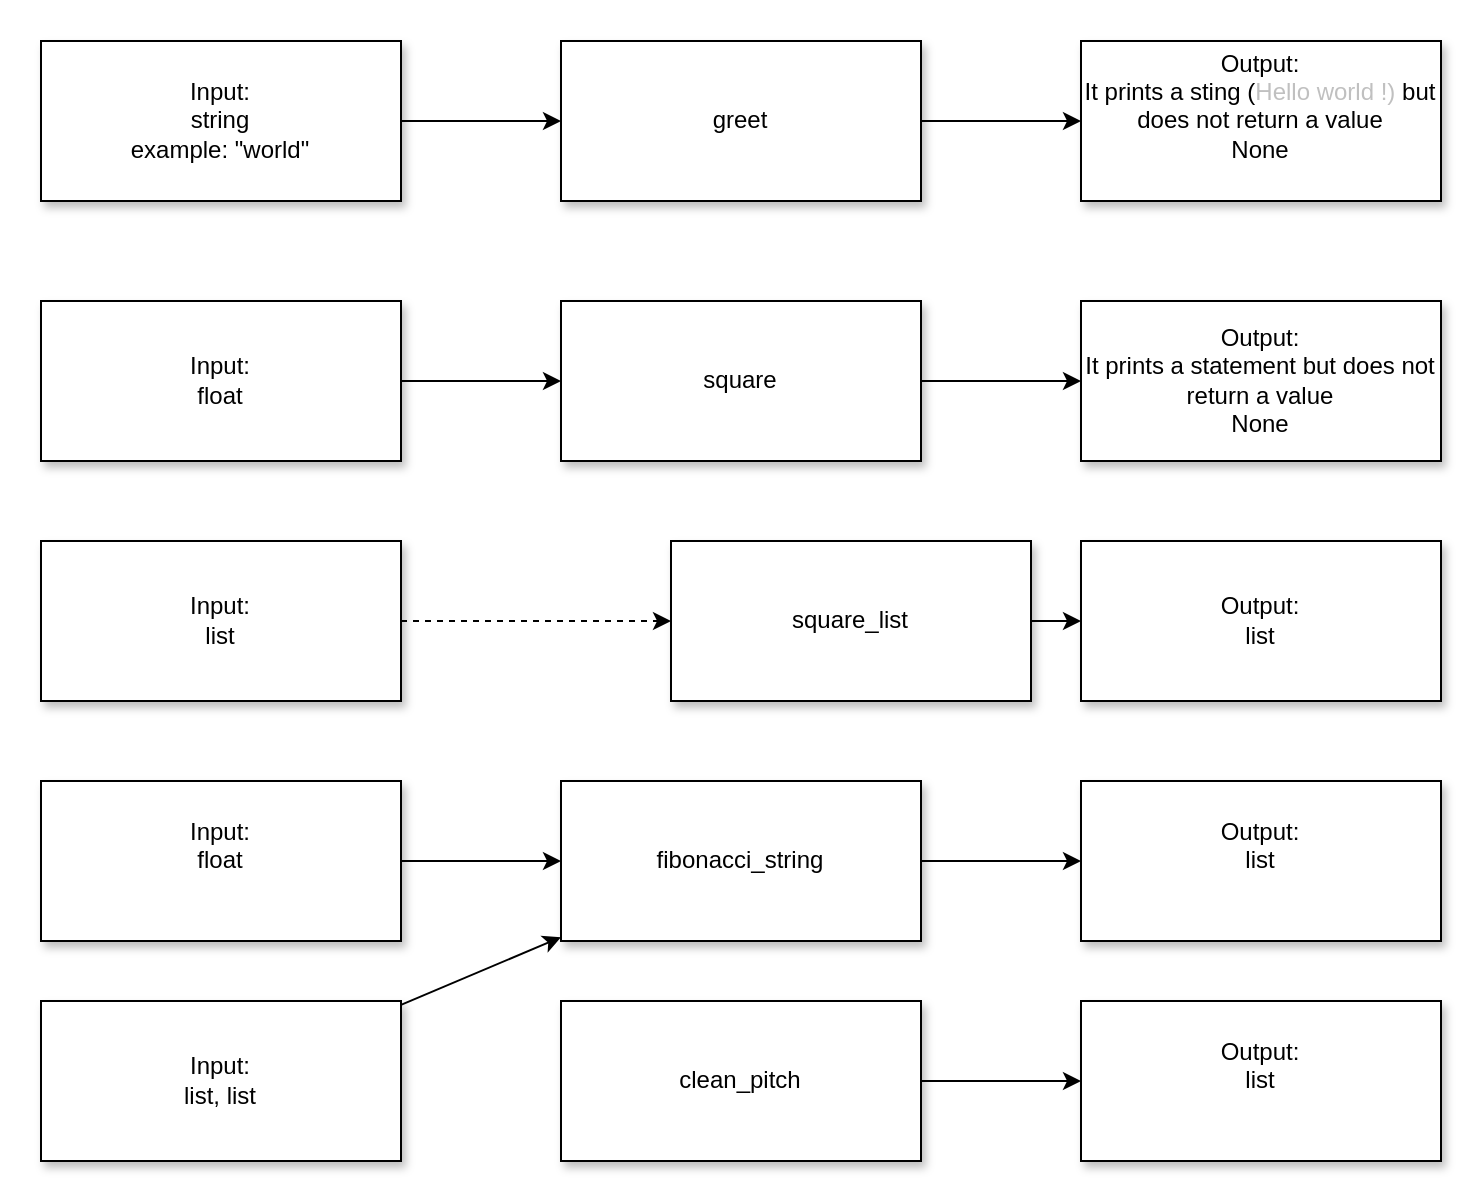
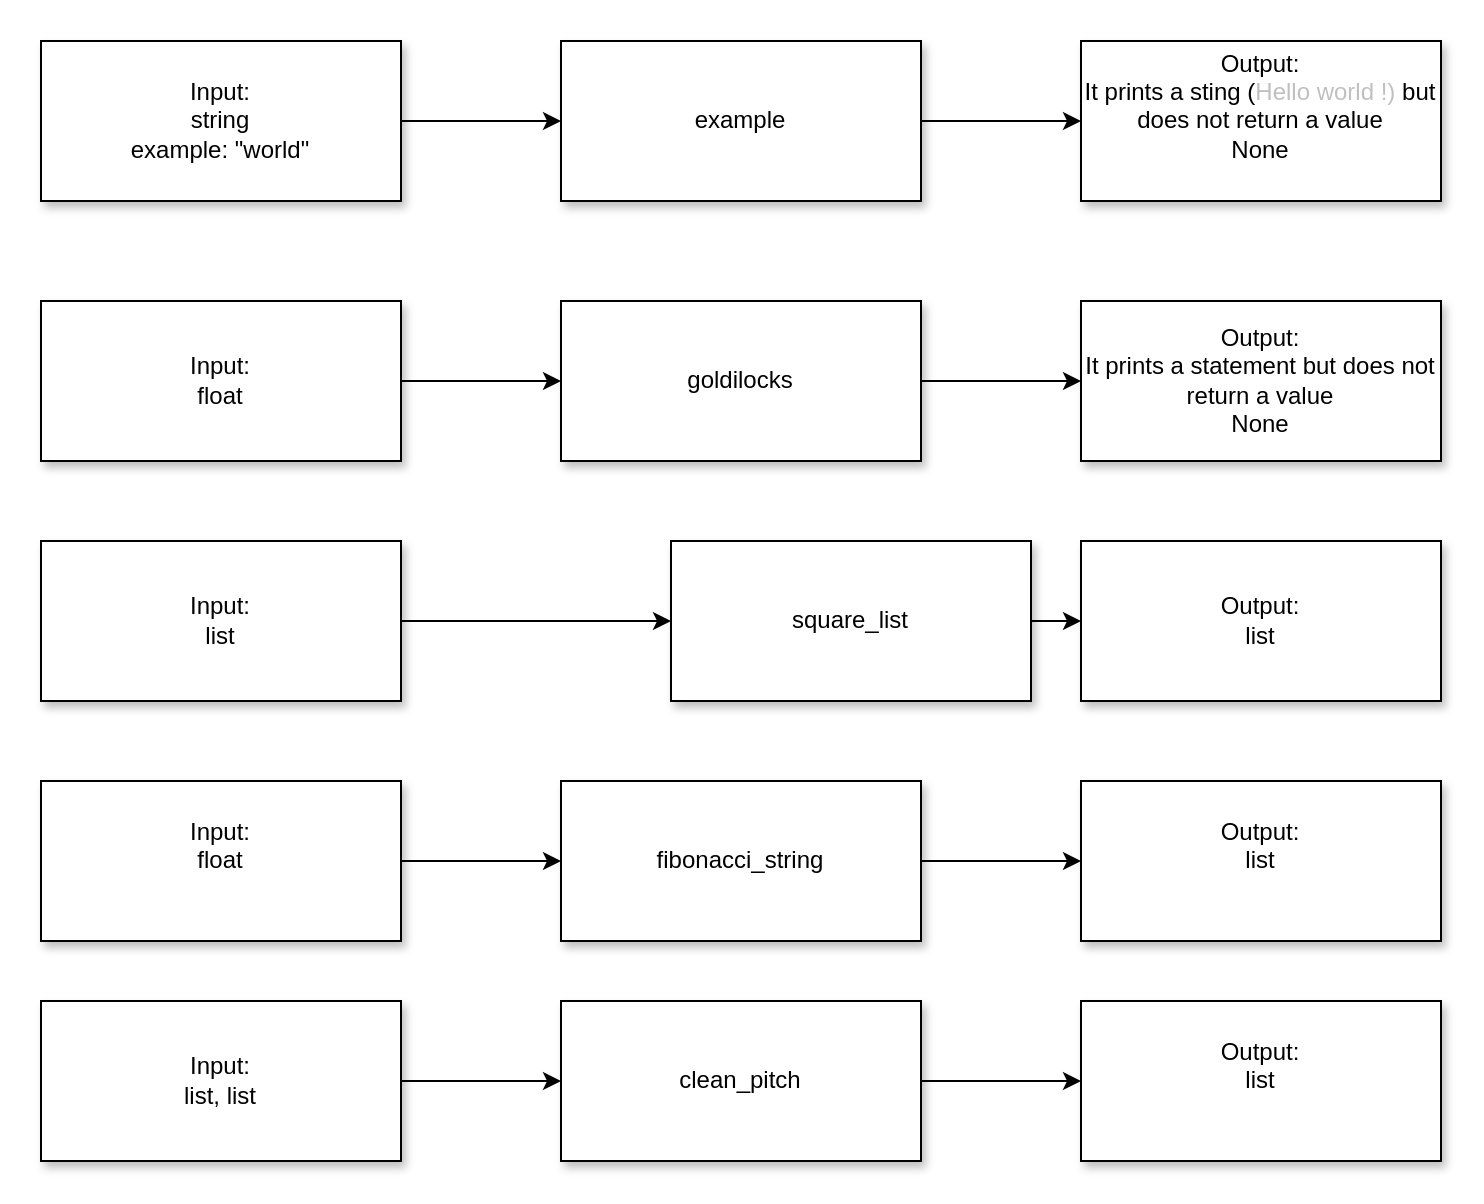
(741, 121) -> (741, 121)
(741, 381) -> (741, 381)
(529, 621) -> (529, 621)
(475, 973) -> (474, 1081)
